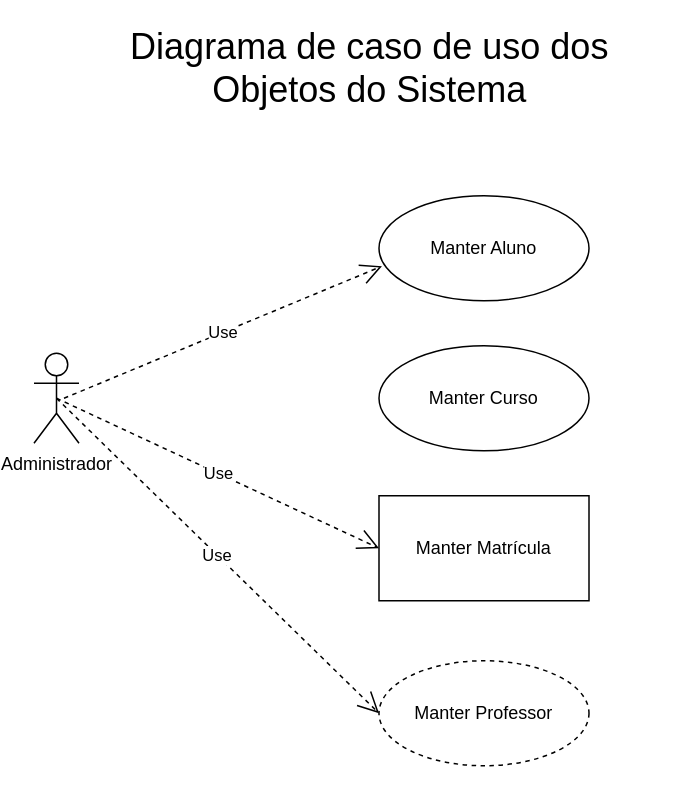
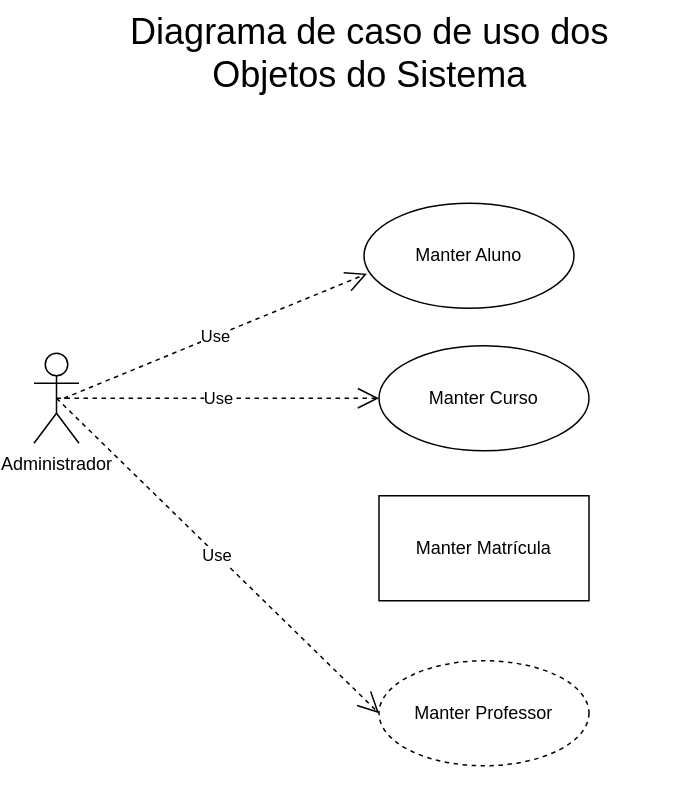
(370, 68) -> (370, 53)
(484, 248) -> (469, 256)
none -> (223, 398)
(219, 474) -> none
